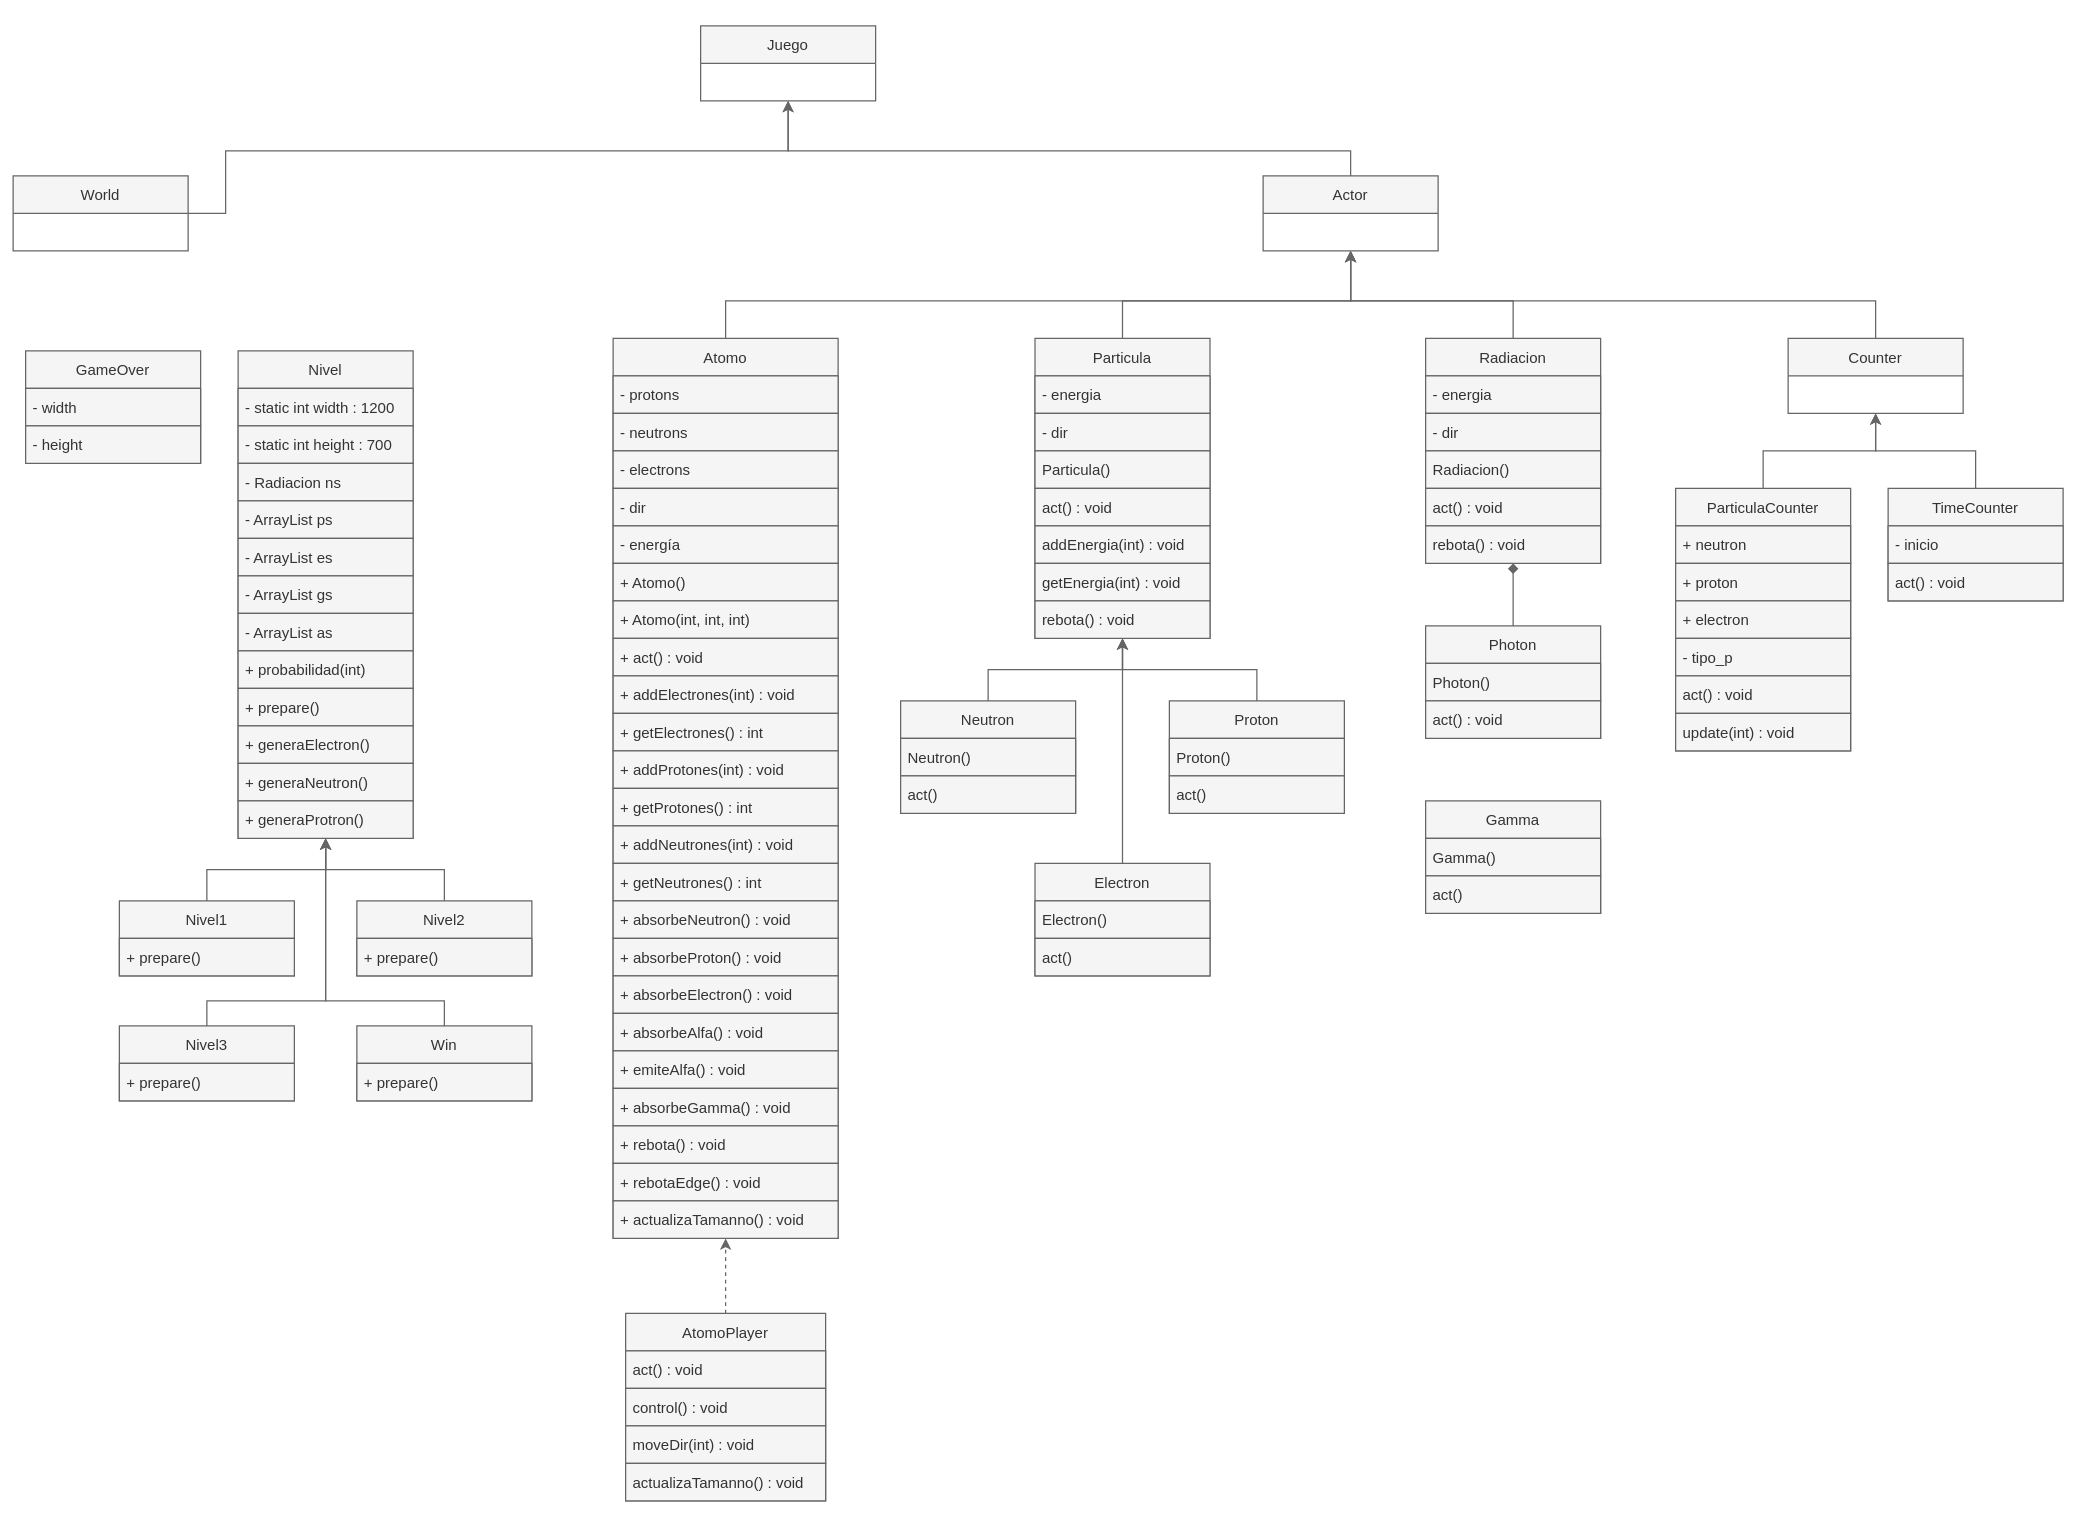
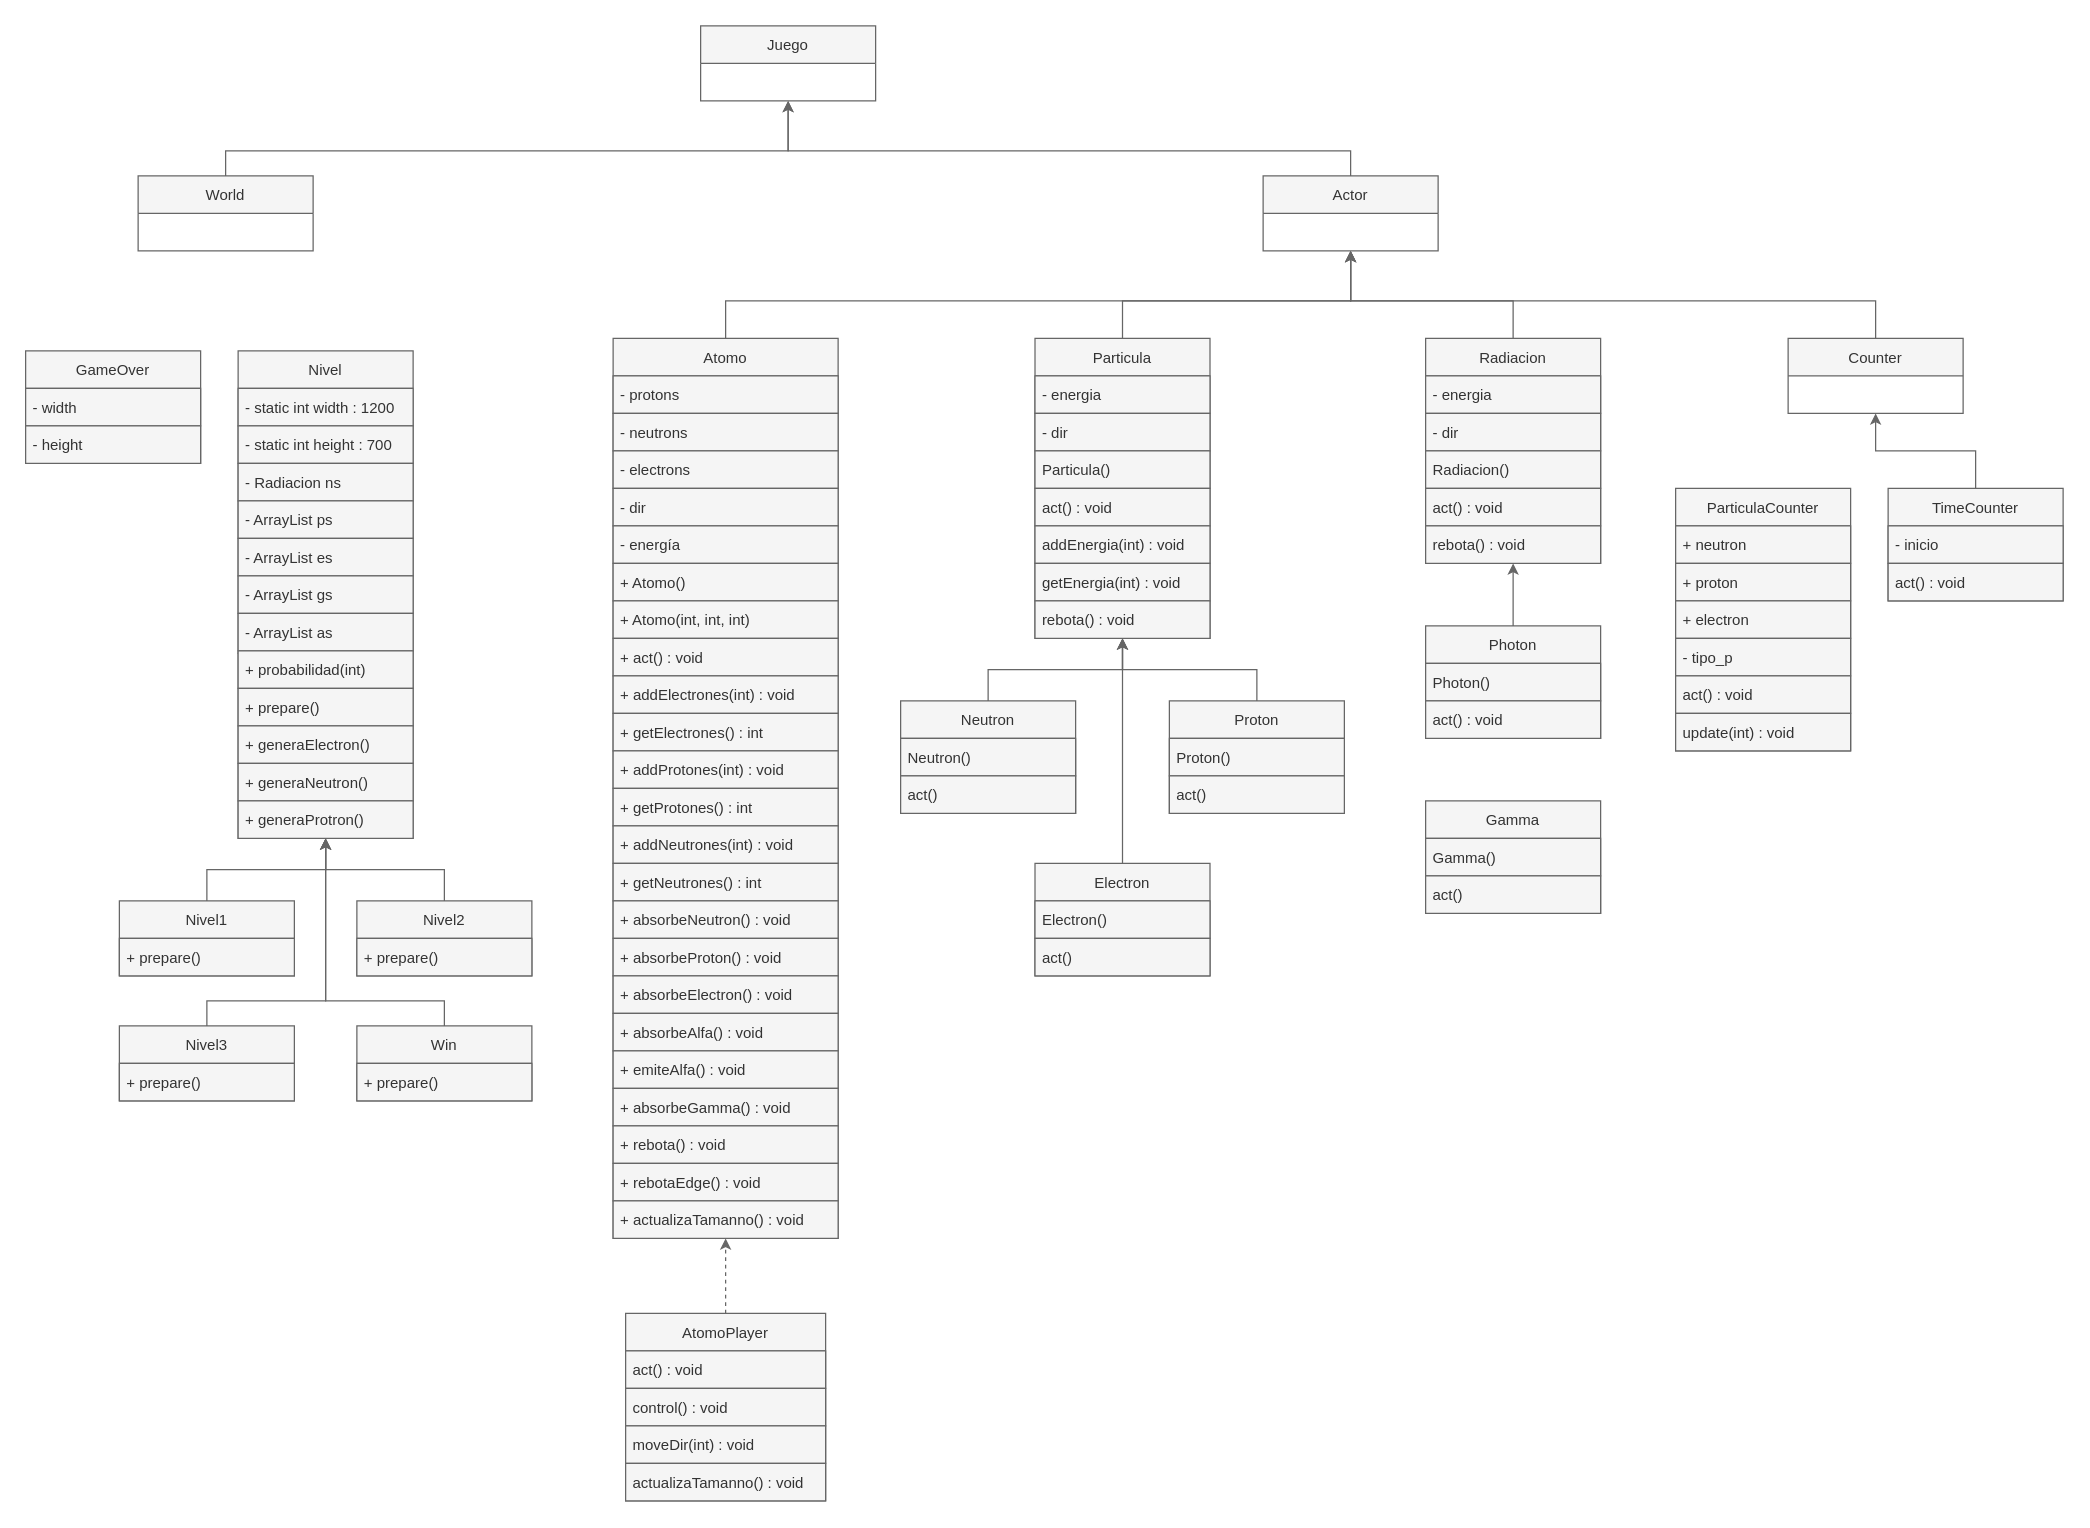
(101, 213) -> (226, 213)
(1799, 451) -> none
(1513, 574) -> (1513, 573)
